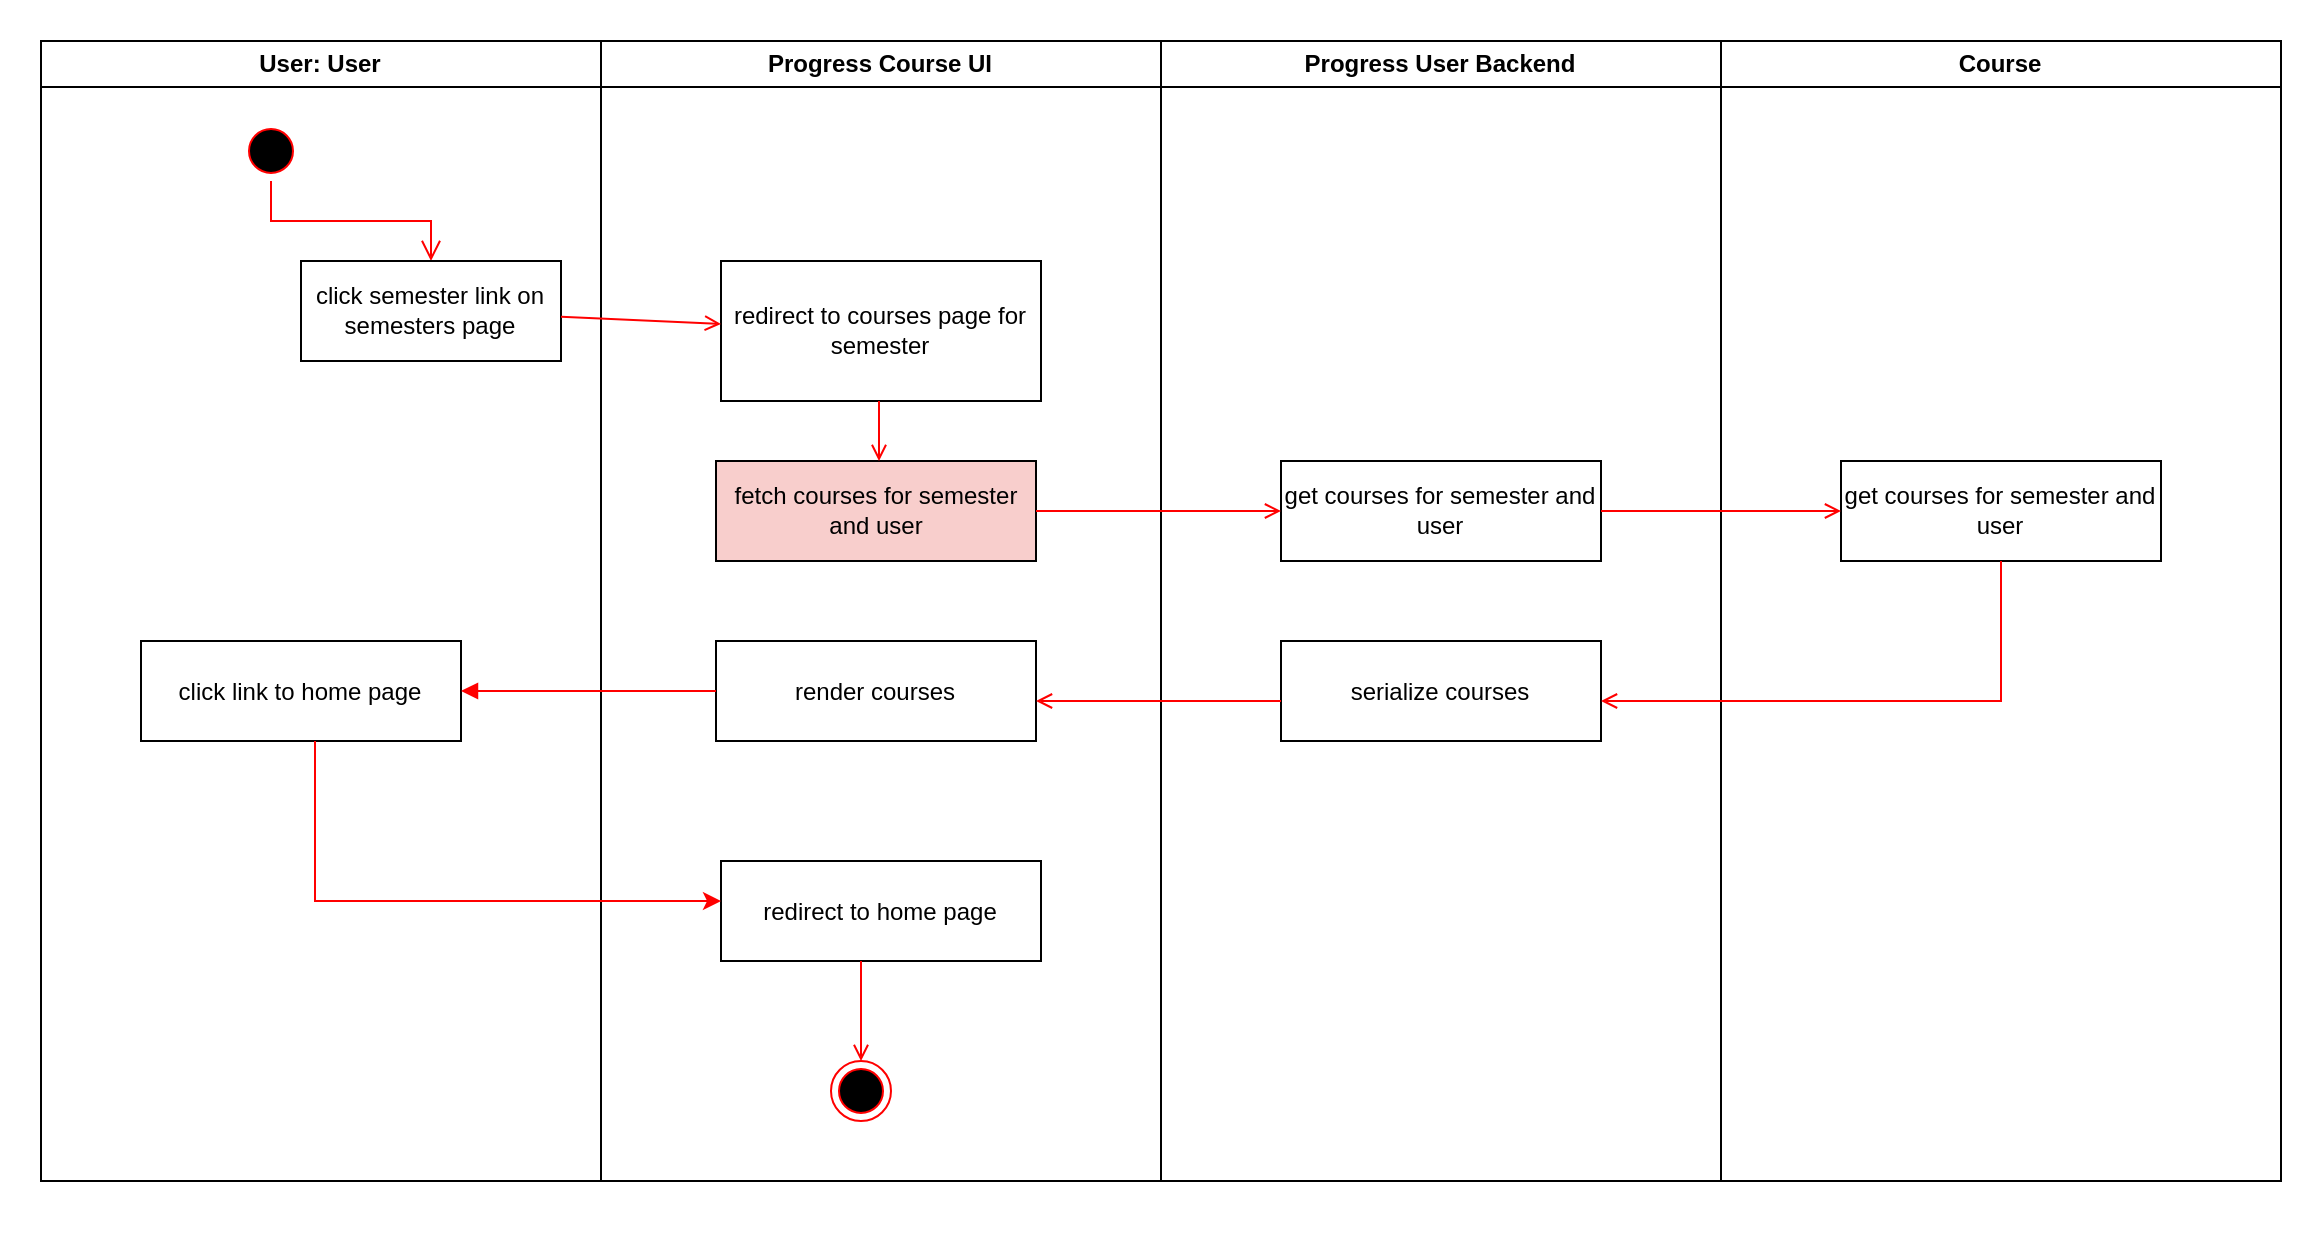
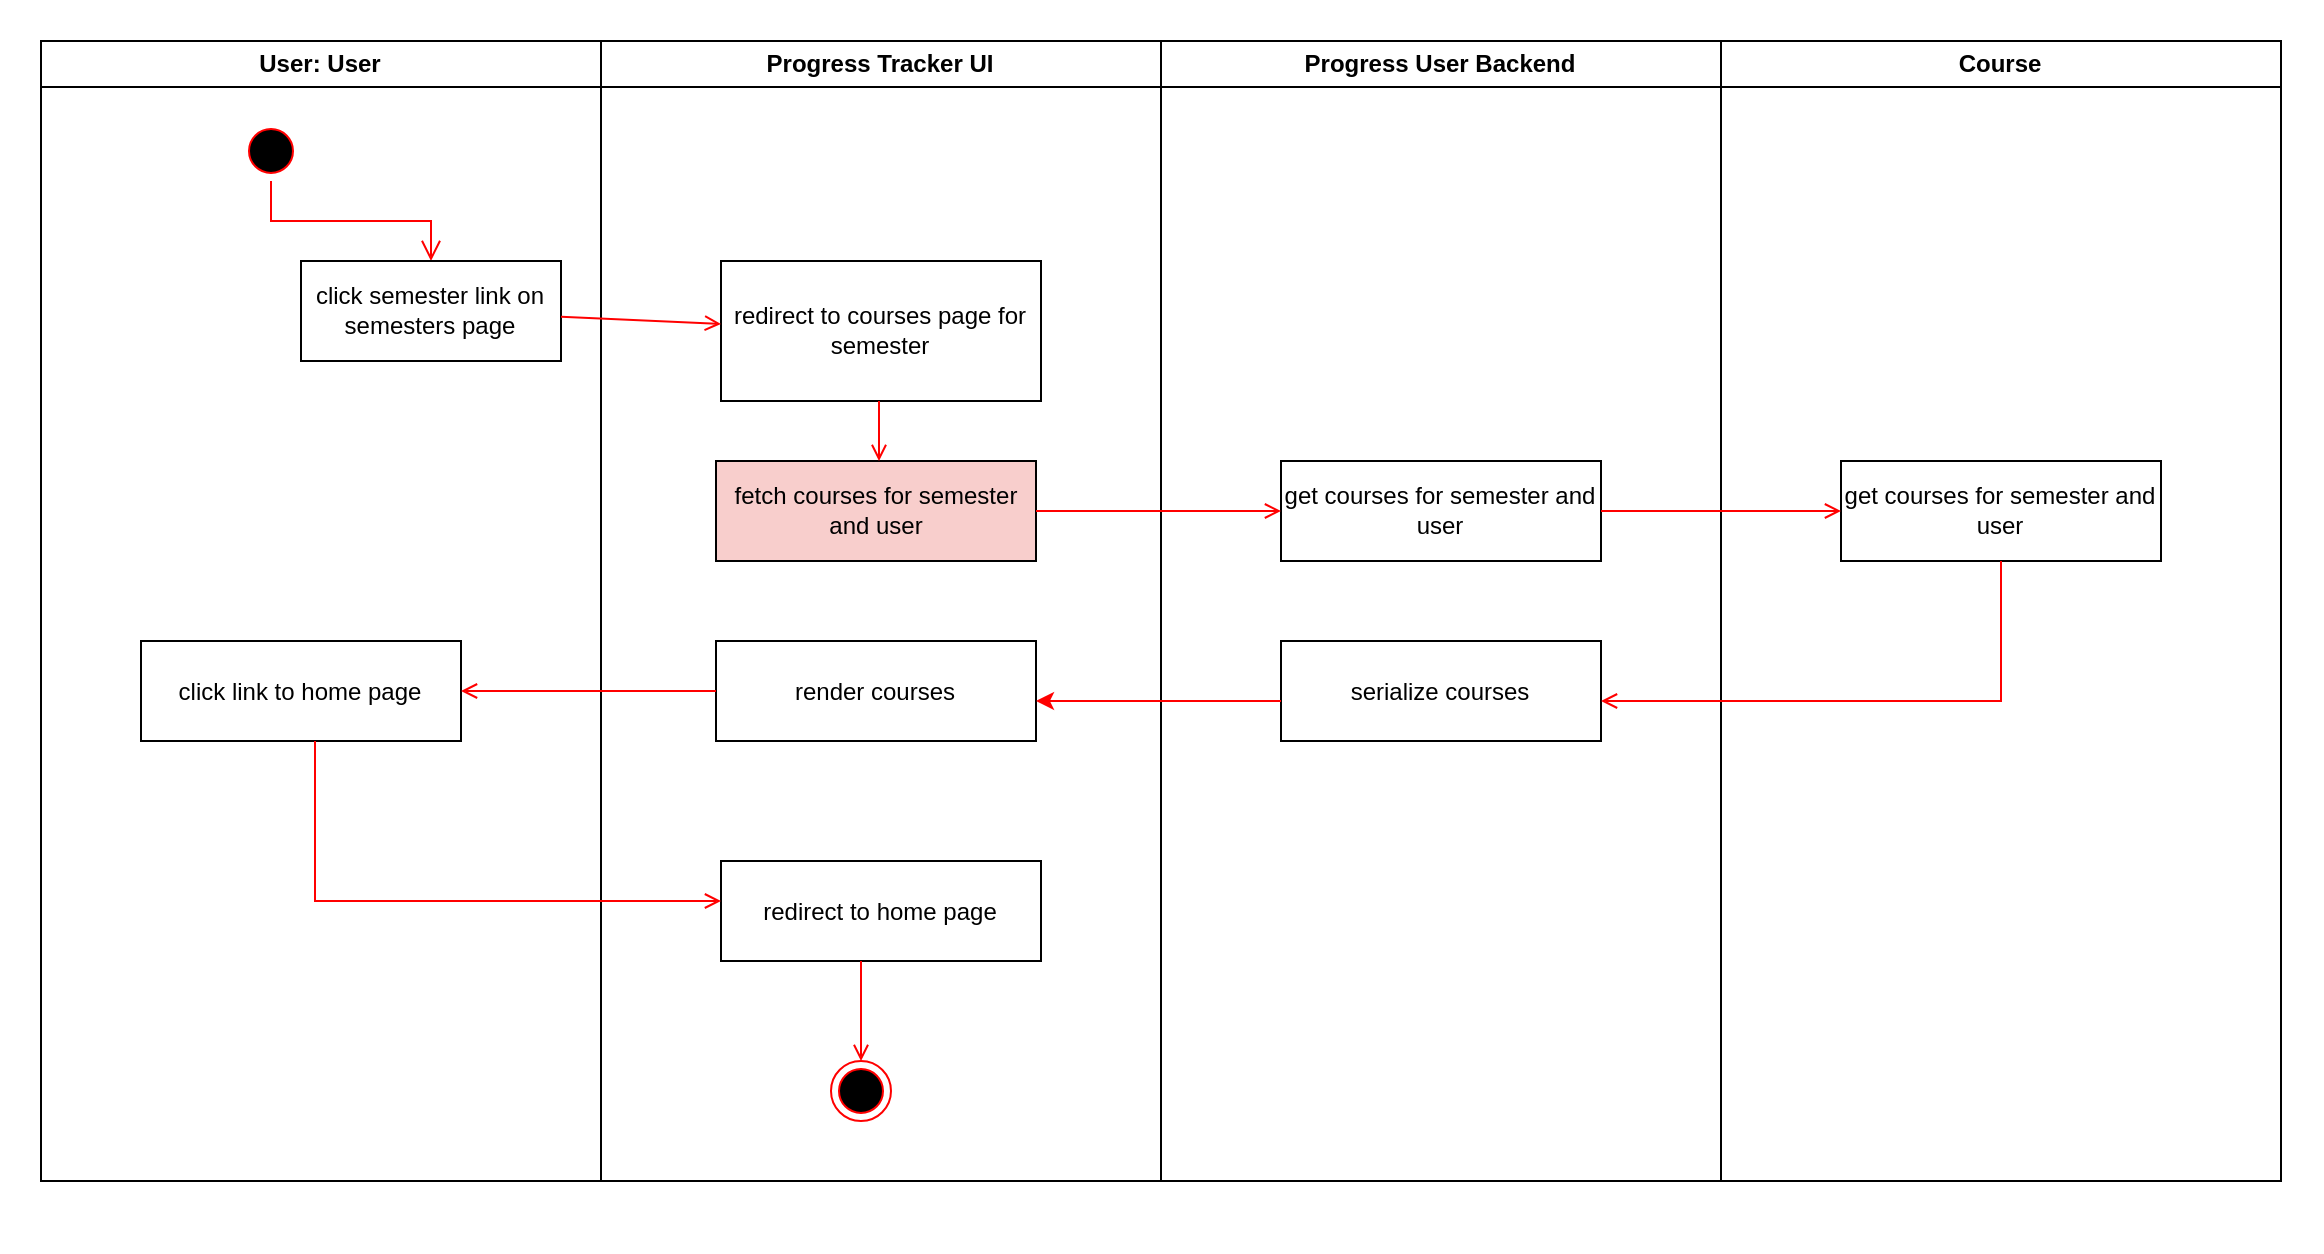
(881, 65) -> (881, 65)
(478, 691) -> (473, 691)
(1047, 701) -> (1051, 701)
(706, 901) -> (709, 901)
